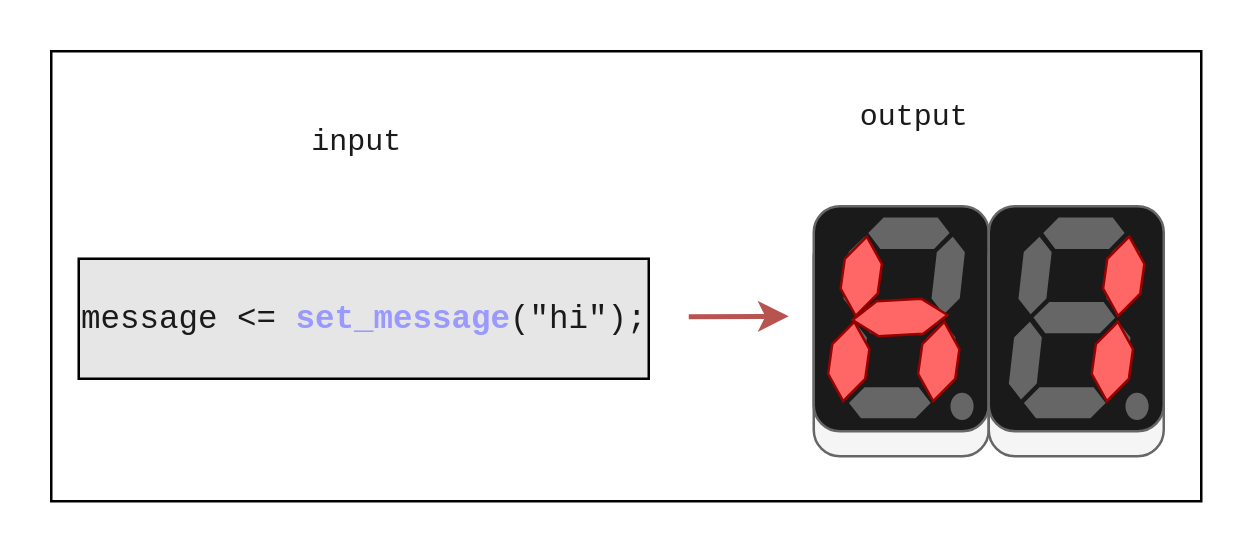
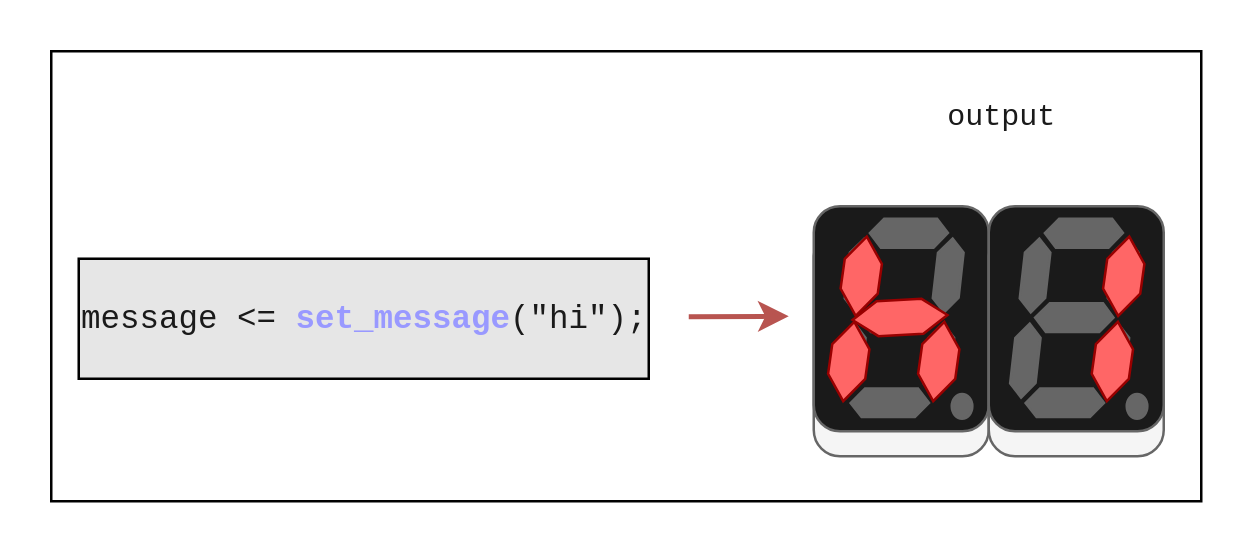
(914, 119) -> (1001, 119)
(356, 144) -> none
